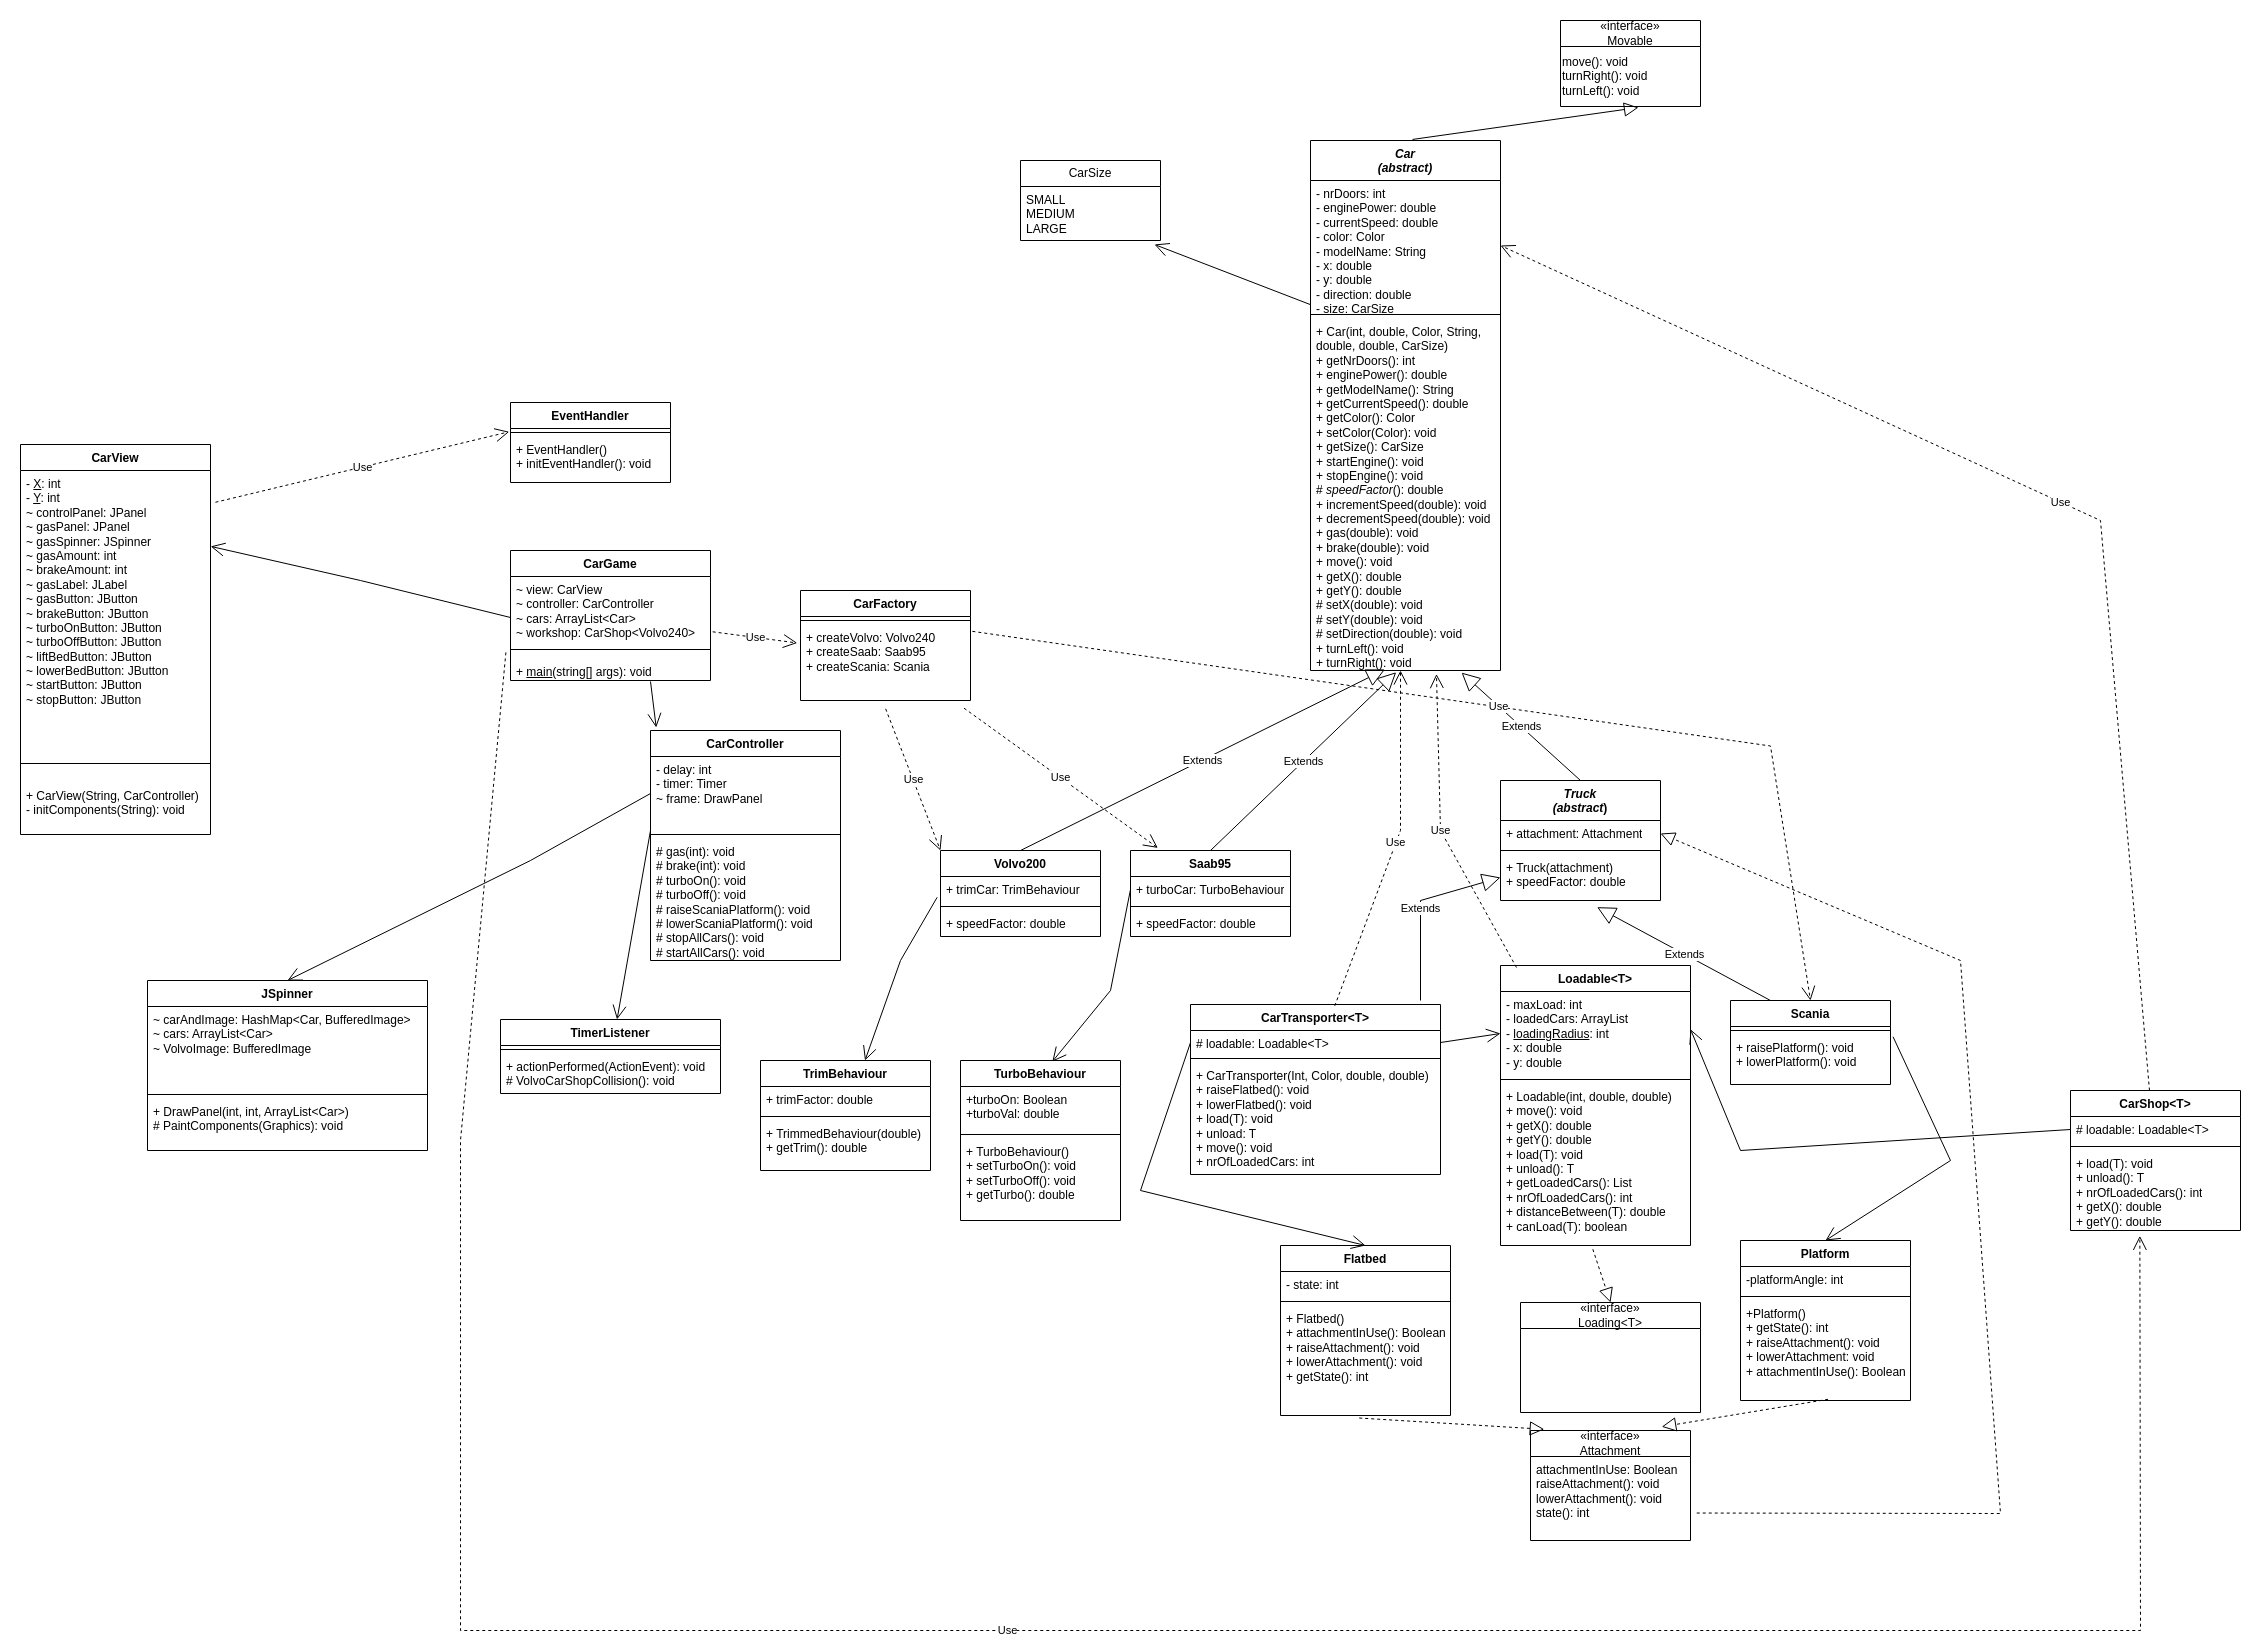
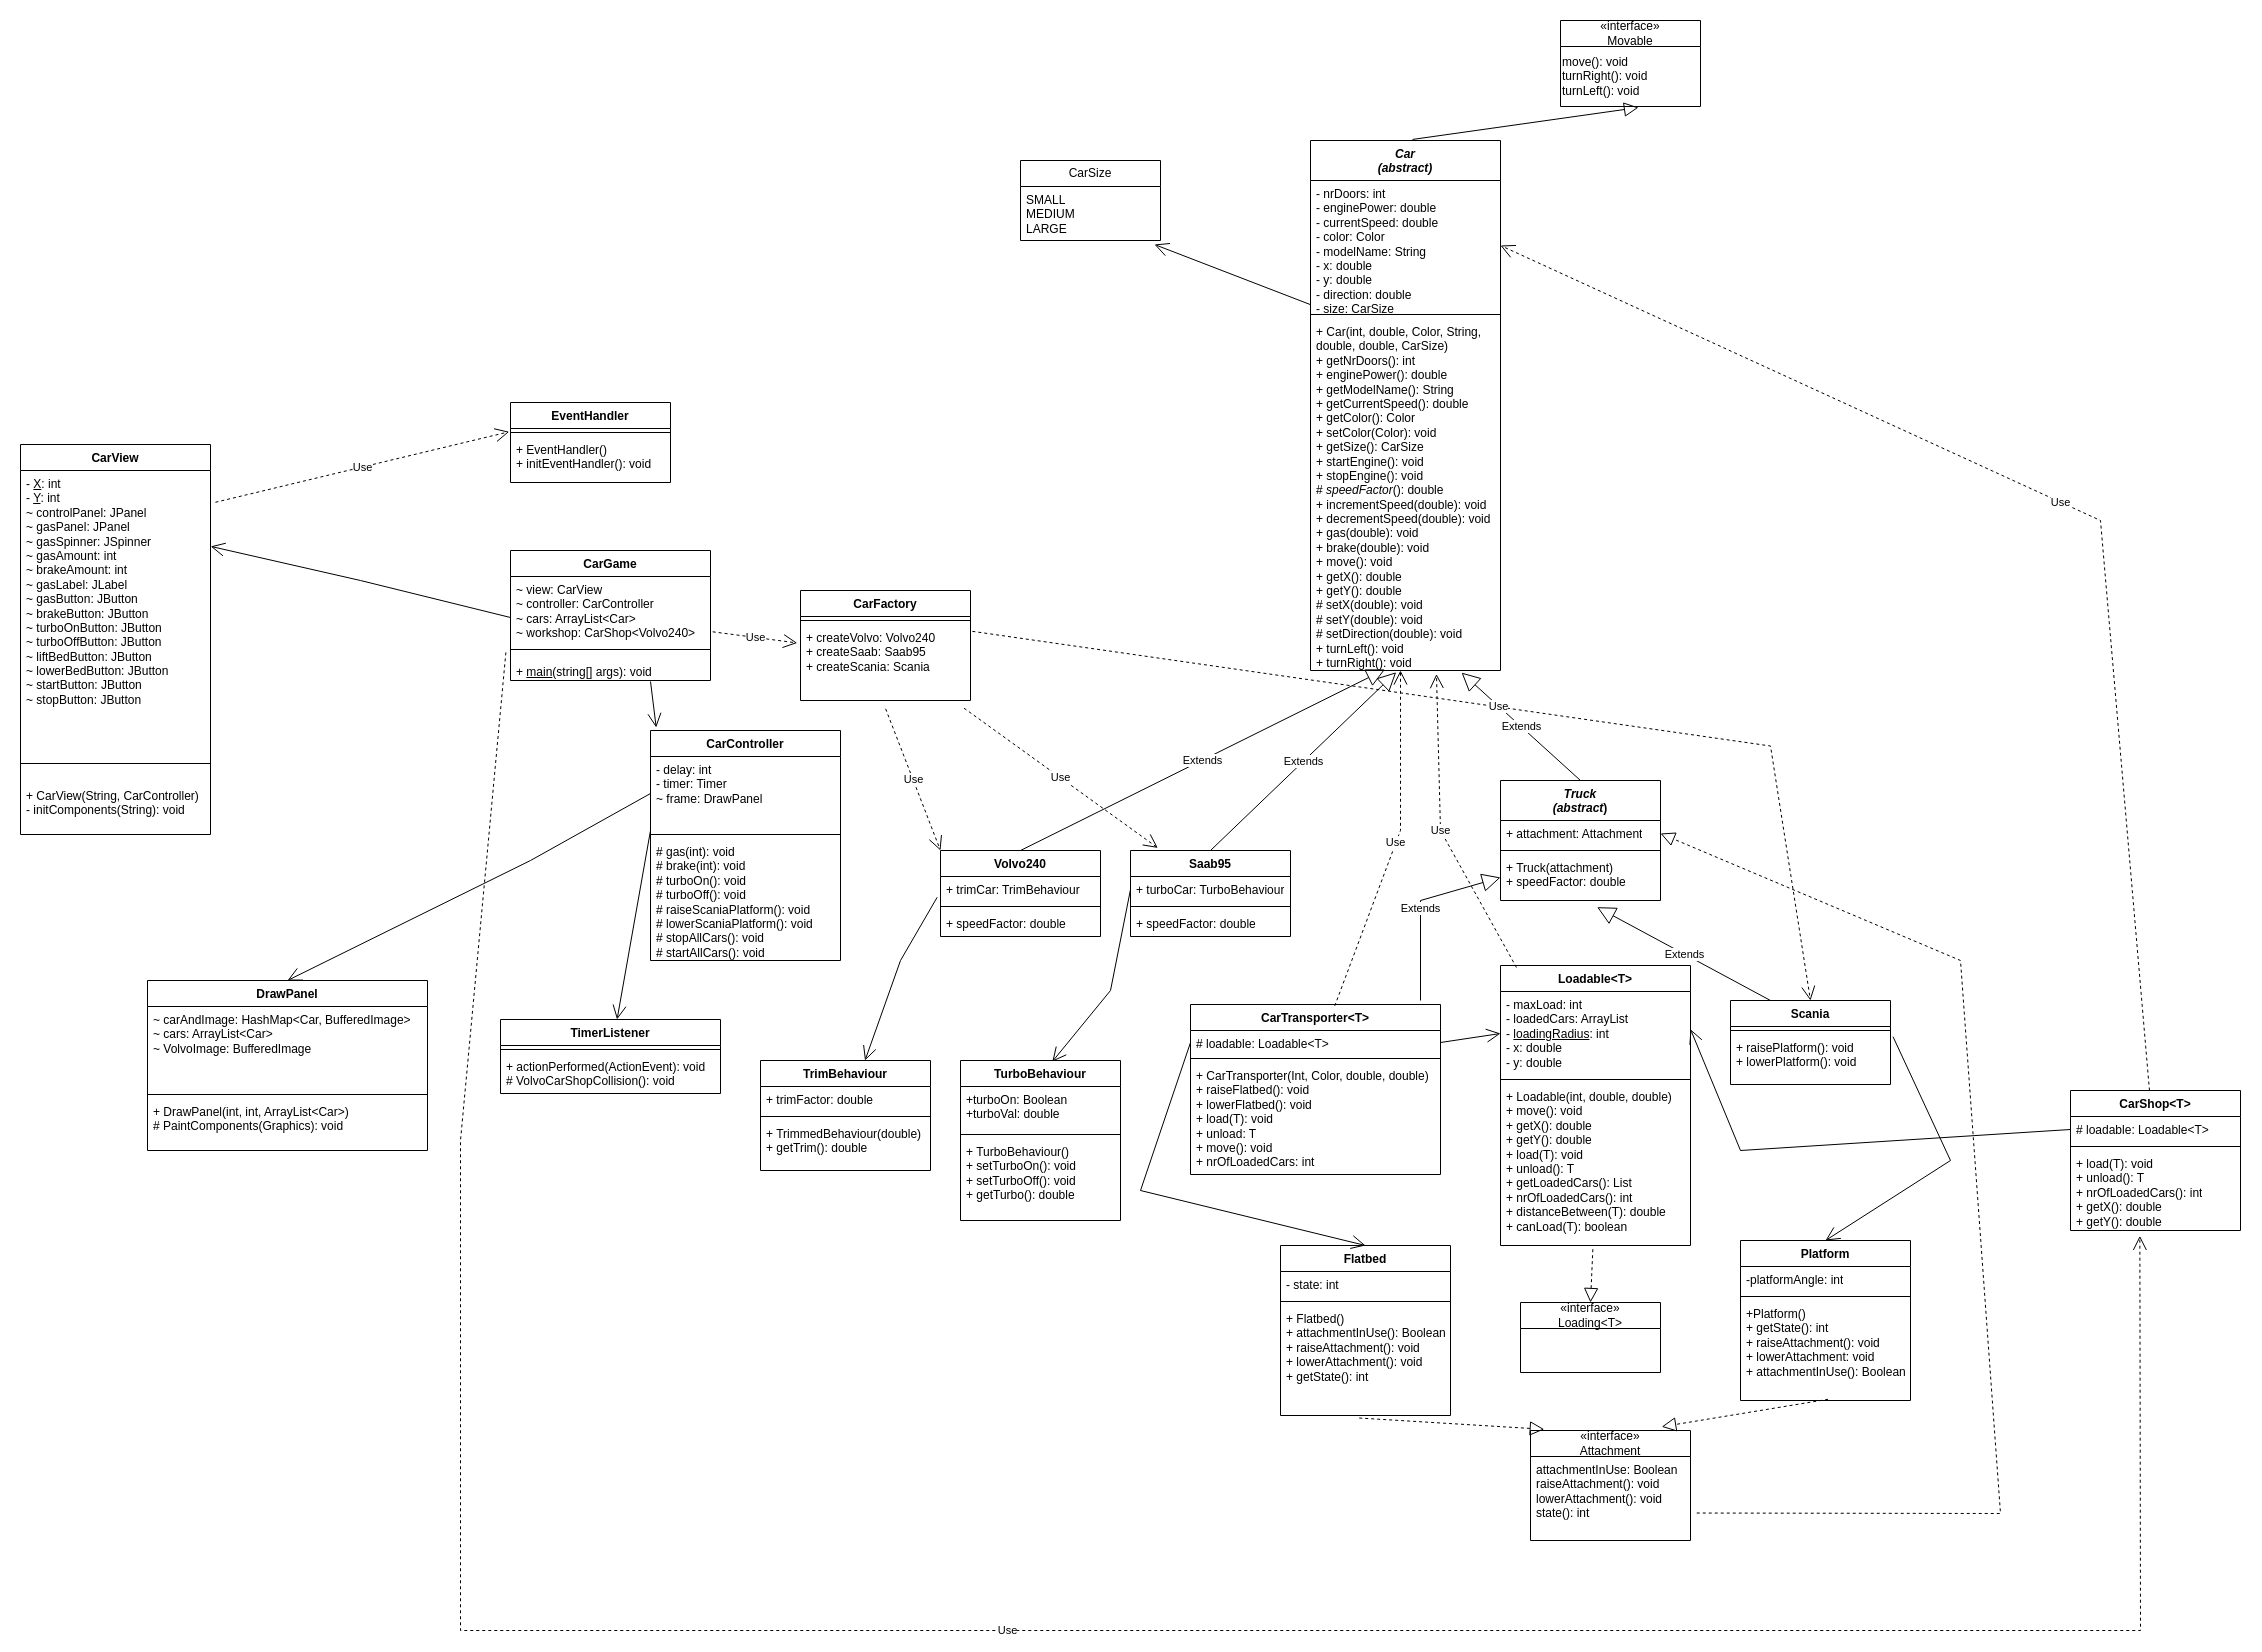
(1021, 865) -> (1021, 865)
(288, 995) -> (288, 995)
(1611, 1358) -> (1591, 1338)
